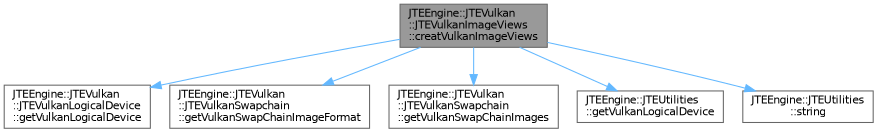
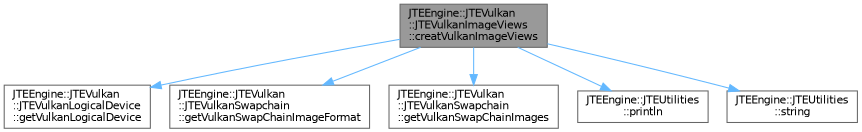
(650, 107) -> (643, 107)
